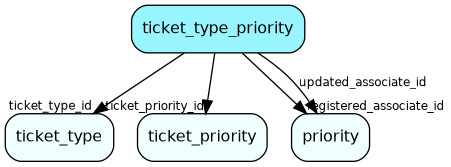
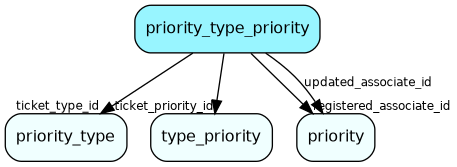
(218, 29) -> (227, 29)
(60, 138) -> (66, 138)
(202, 138) -> (212, 138)
